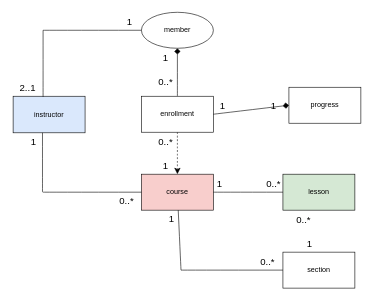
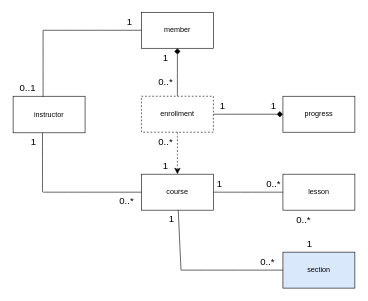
(177, 30) -> (177, 30)
(28, 88) -> (28, 88)
(325, 105) -> (319, 114)
(177, 114) -> (177, 114)
(49, 115) -> (49, 115)
(177, 192) -> (177, 192)
(319, 192) -> (319, 192)
(319, 270) -> (319, 270)
